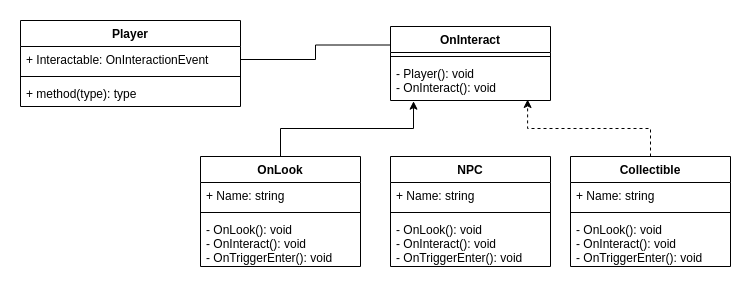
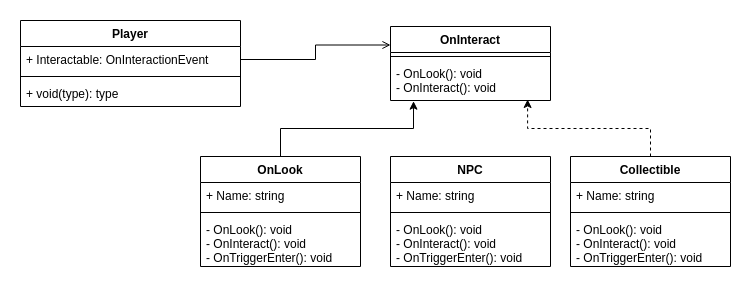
(385, 45) -> (384, 45)
(442, 74) -> (444, 74)
(89, 94) -> (80, 94)
